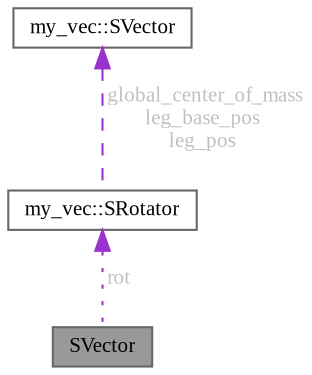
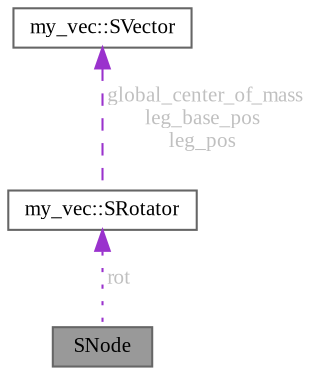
(103, 347) -> (103, 347)
